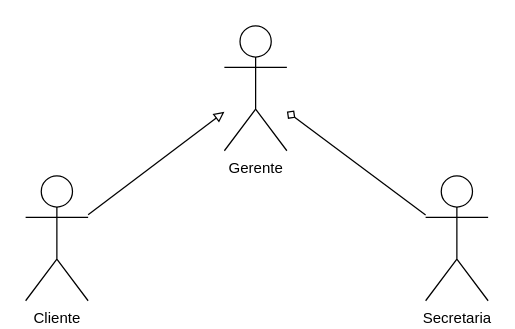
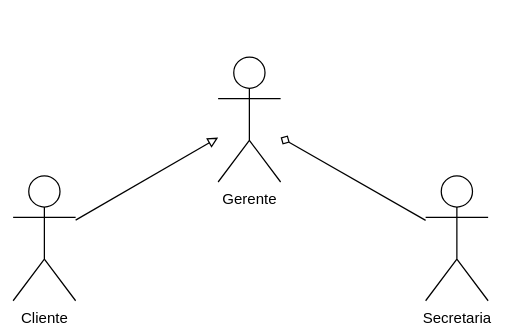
(256, 88) -> (249, 119)
(57, 238) -> (44, 238)
